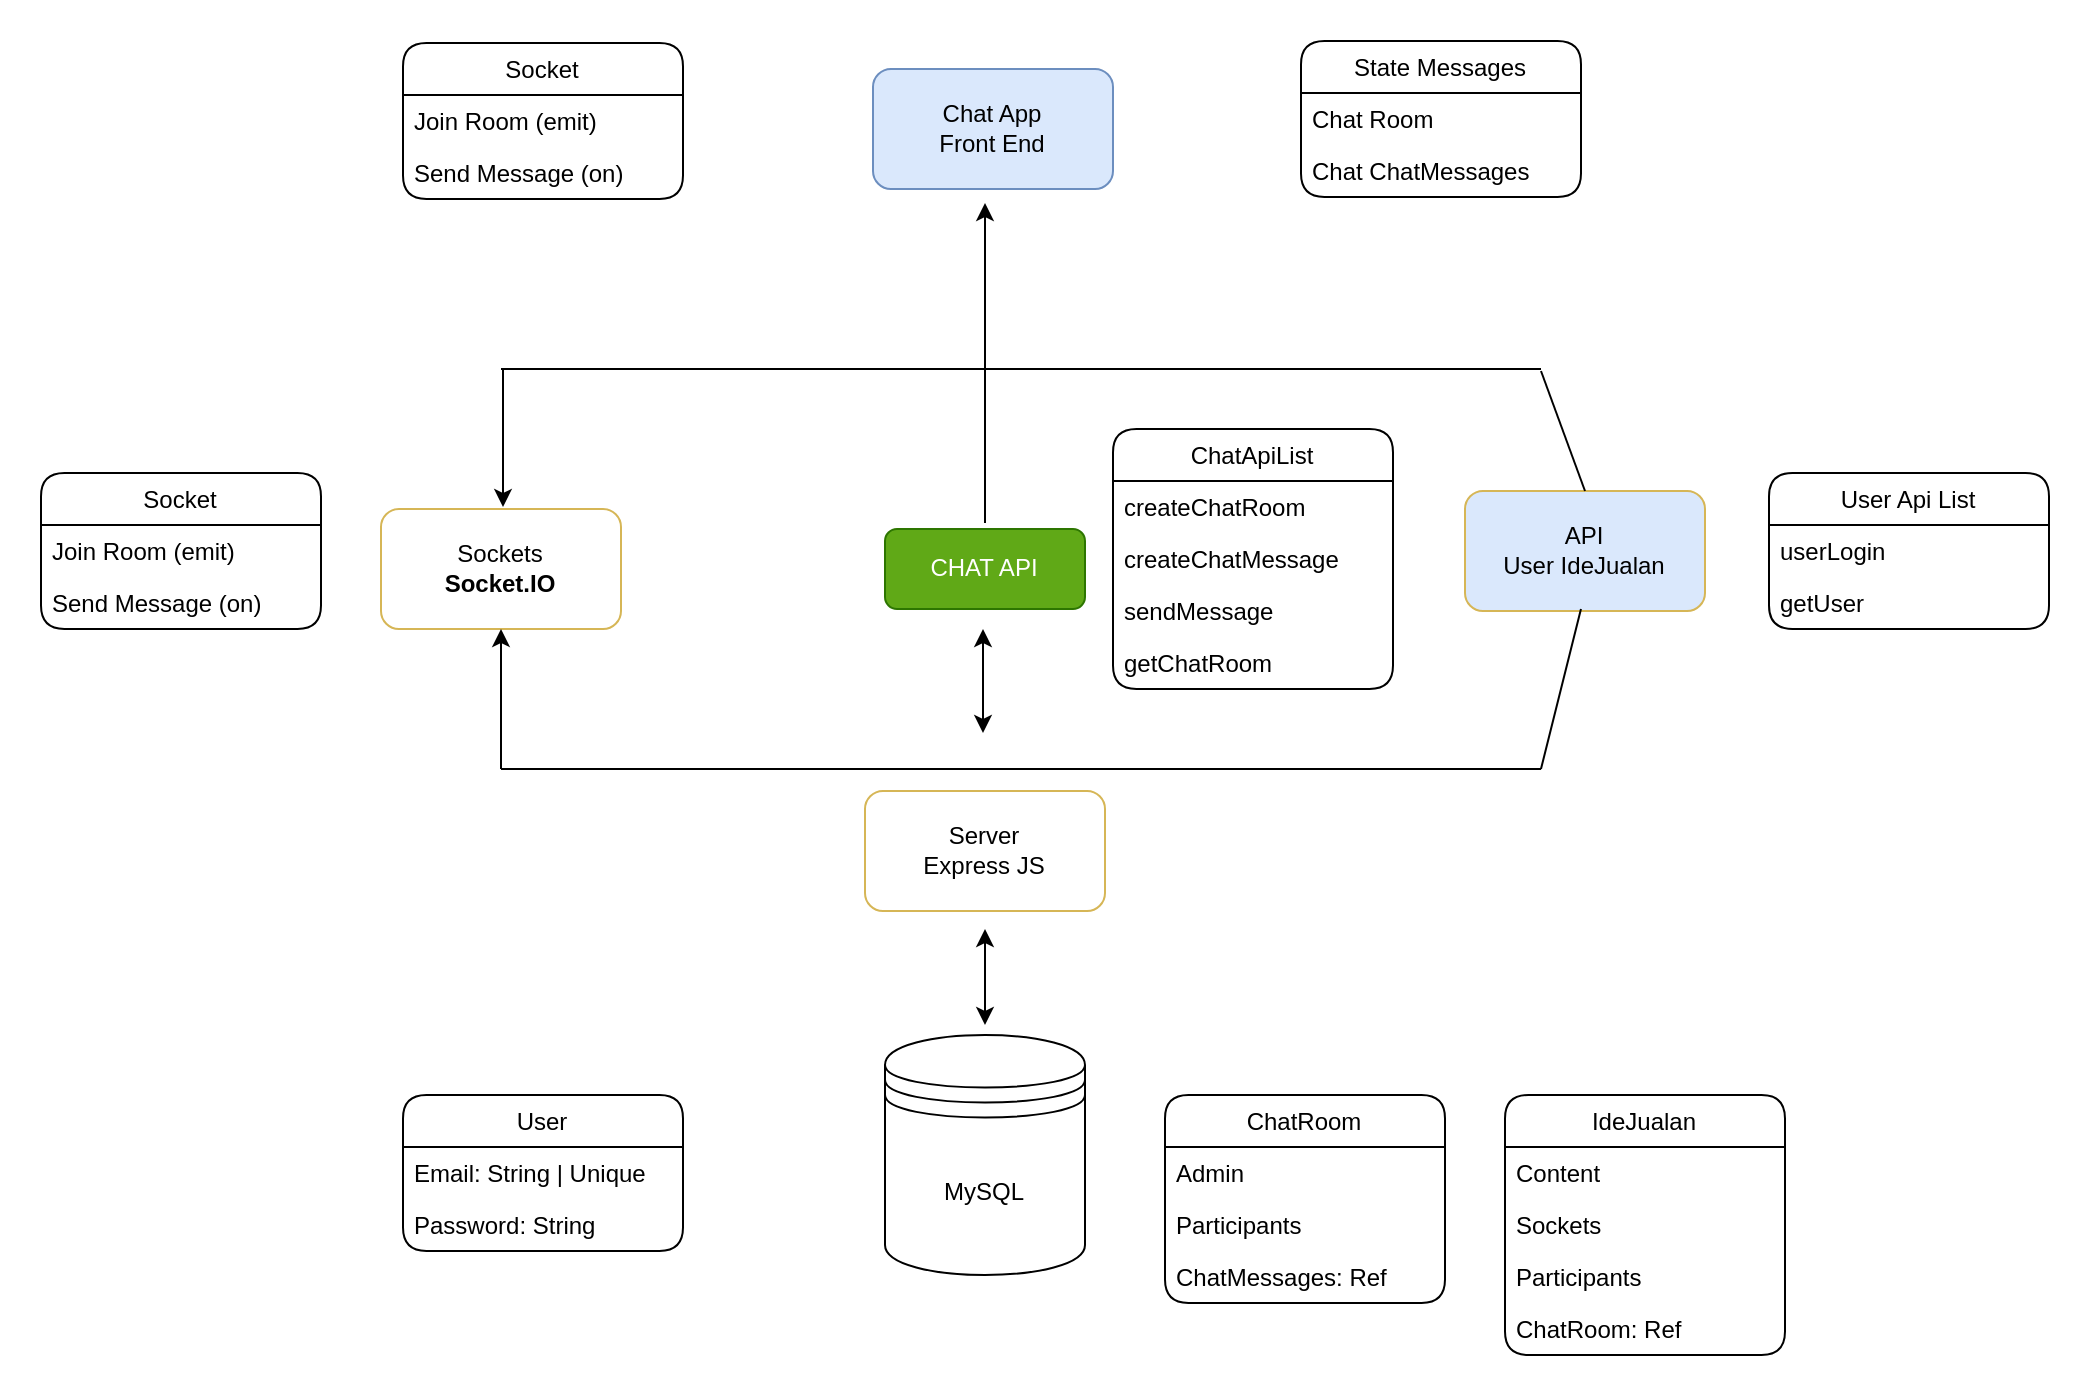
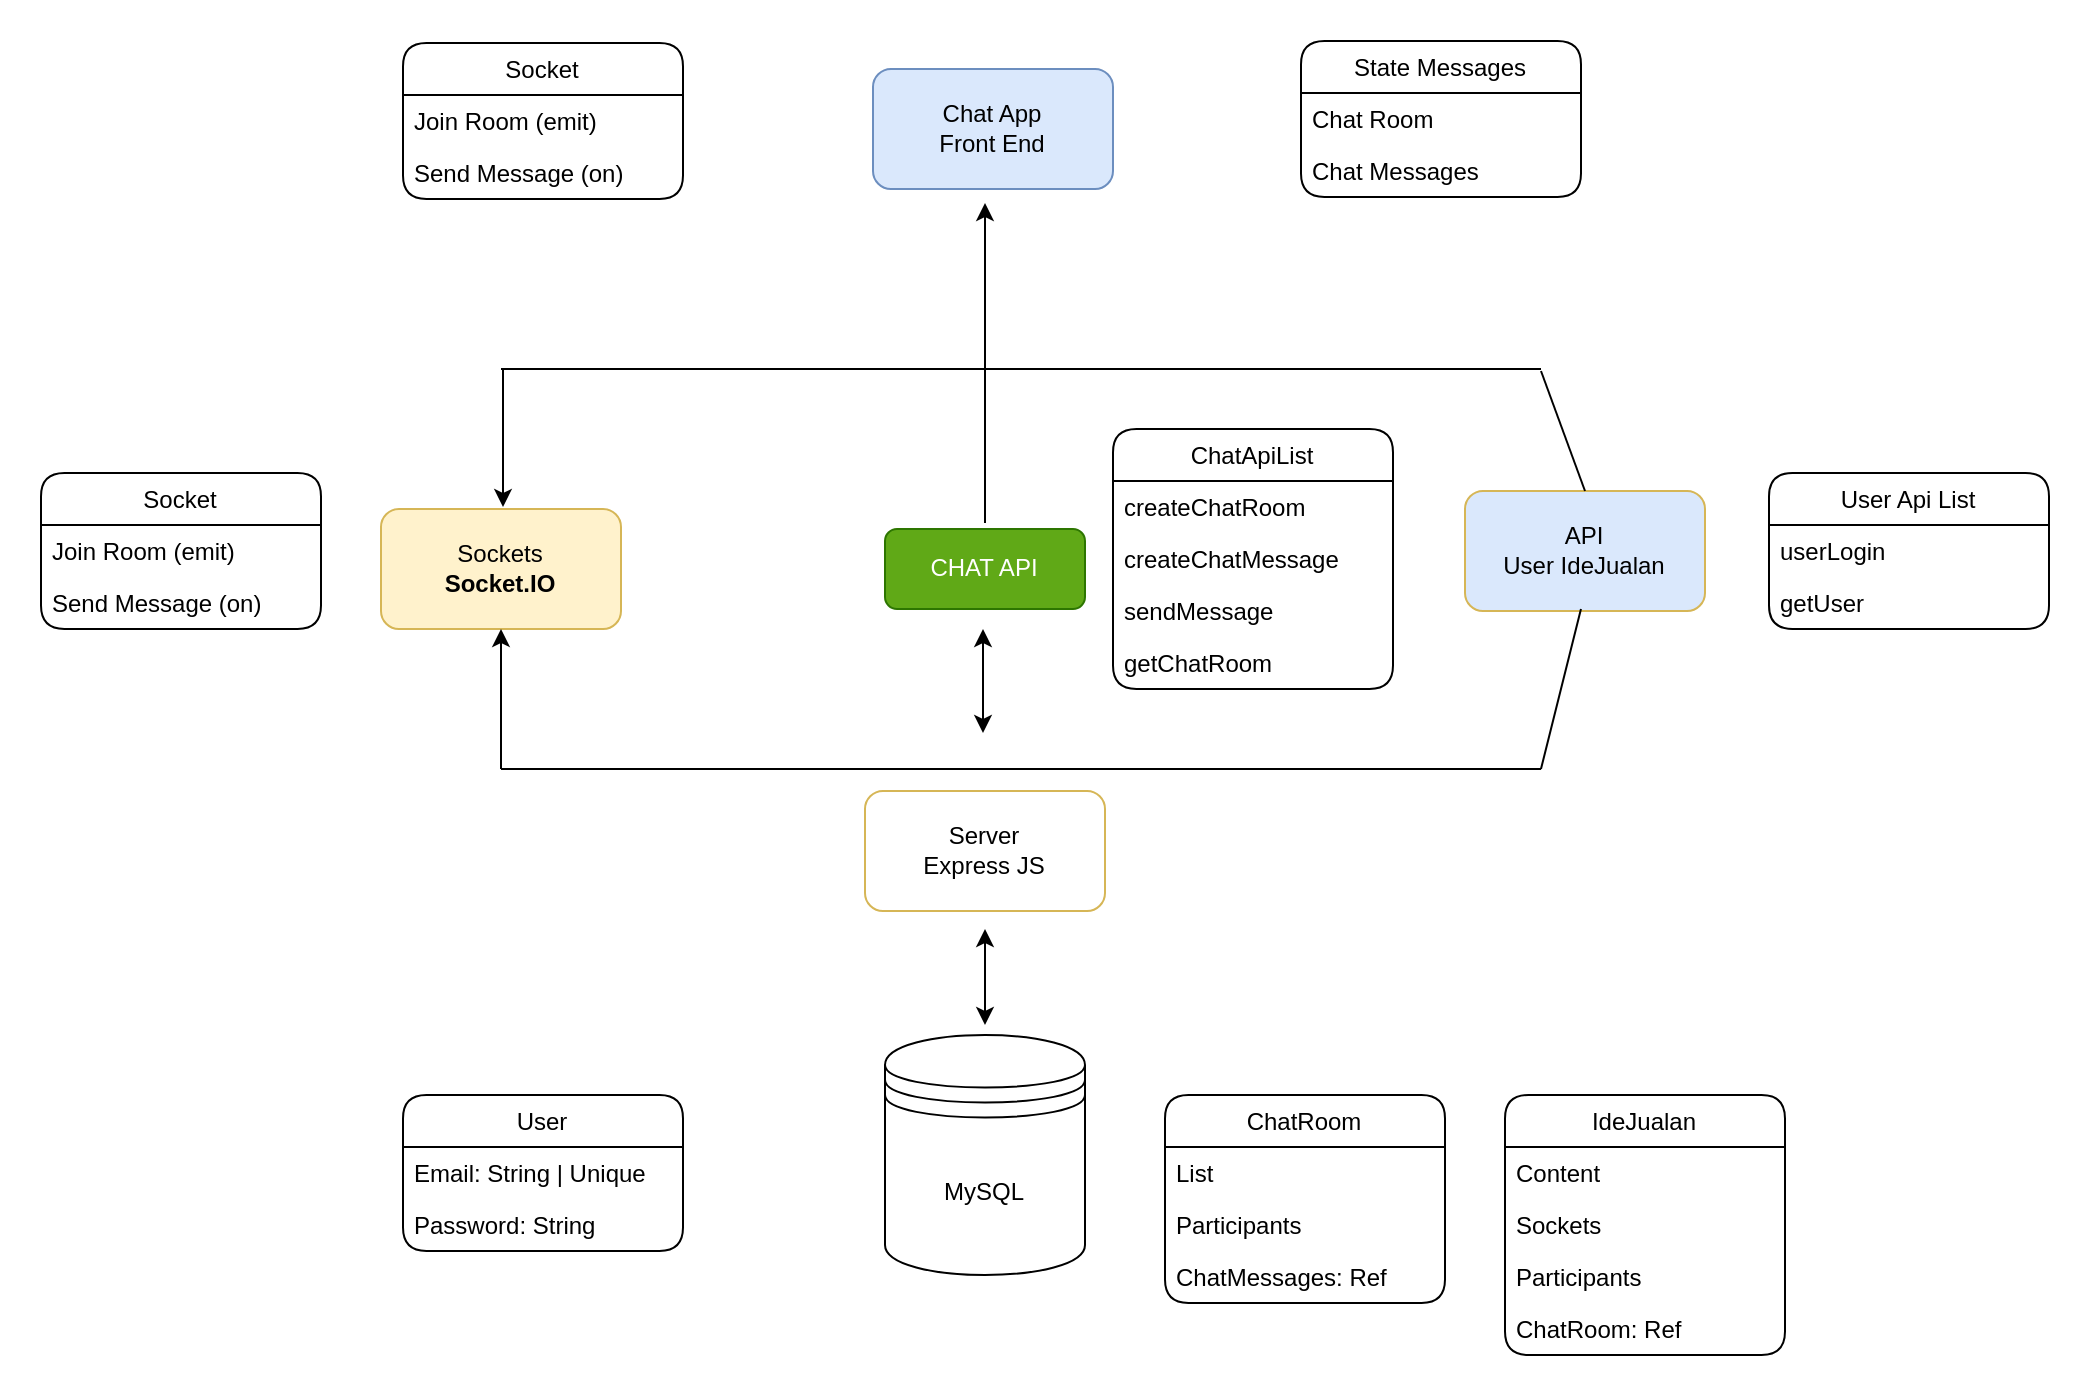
(1423, 172) -> (1396, 172)
(501, 569) -> (501, 569)
(1206, 1174) -> (1200, 1174)
